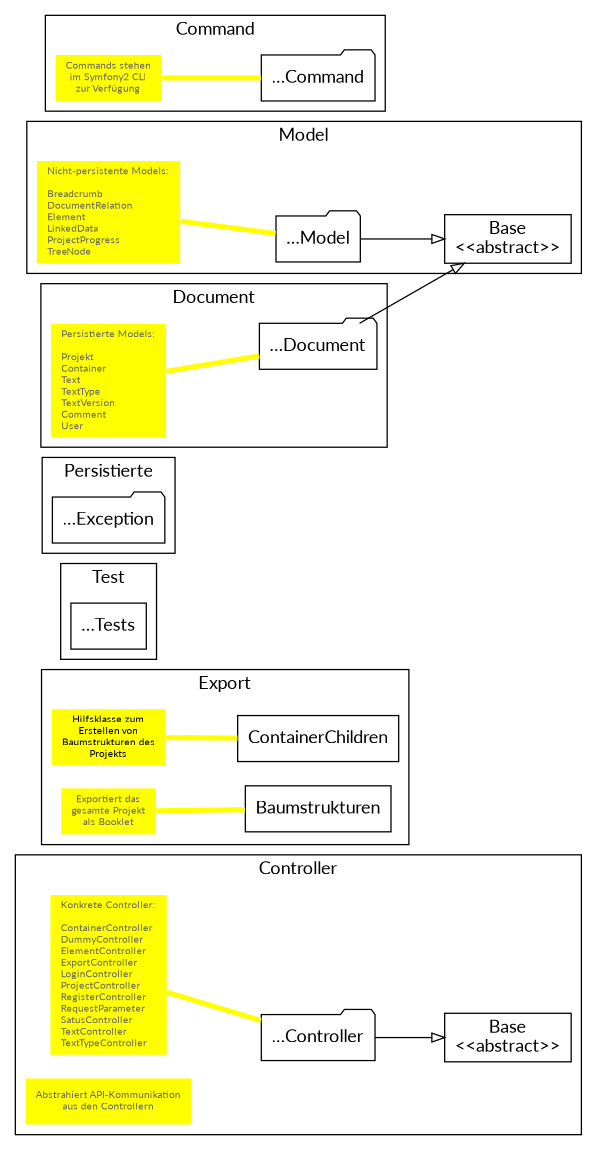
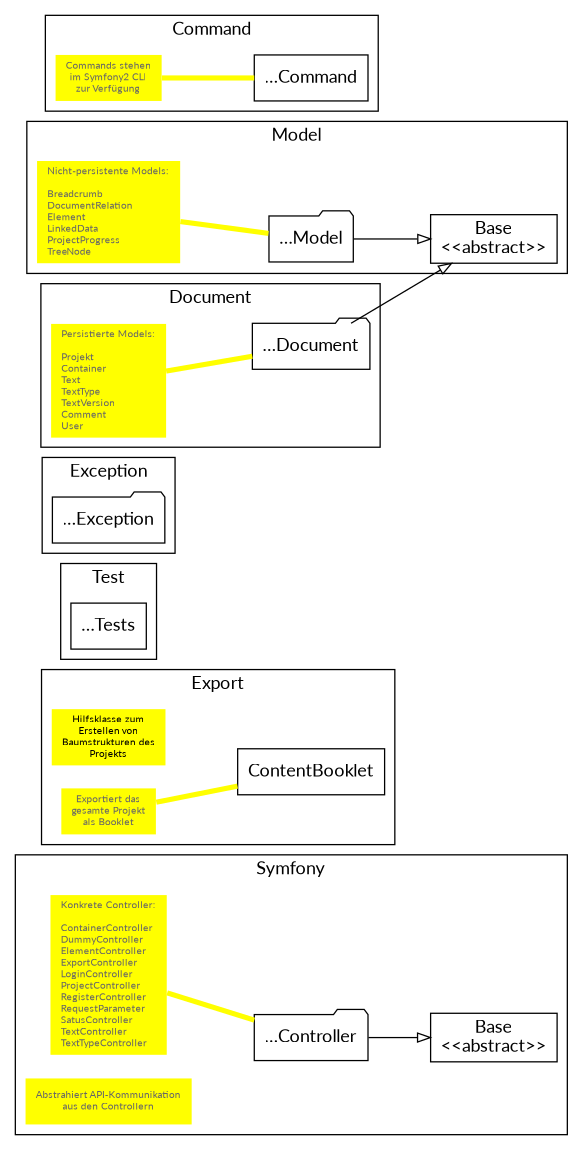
(318, 78) -> (311, 78)
(109, 472) -> (109, 472)
(318, 739) -> none
(318, 809) -> (311, 772)
(298, 870) -> (291, 870)
